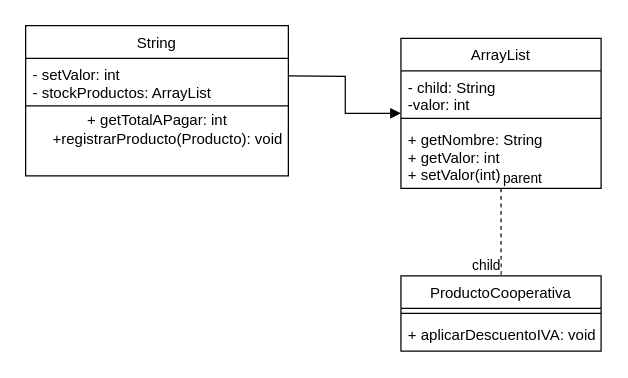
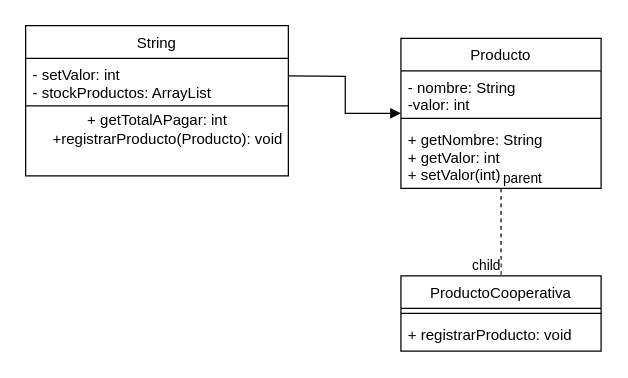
(500, 55) -> (500, 55)
(459, 88) -> (467, 88)
(509, 335) -> (503, 335)
